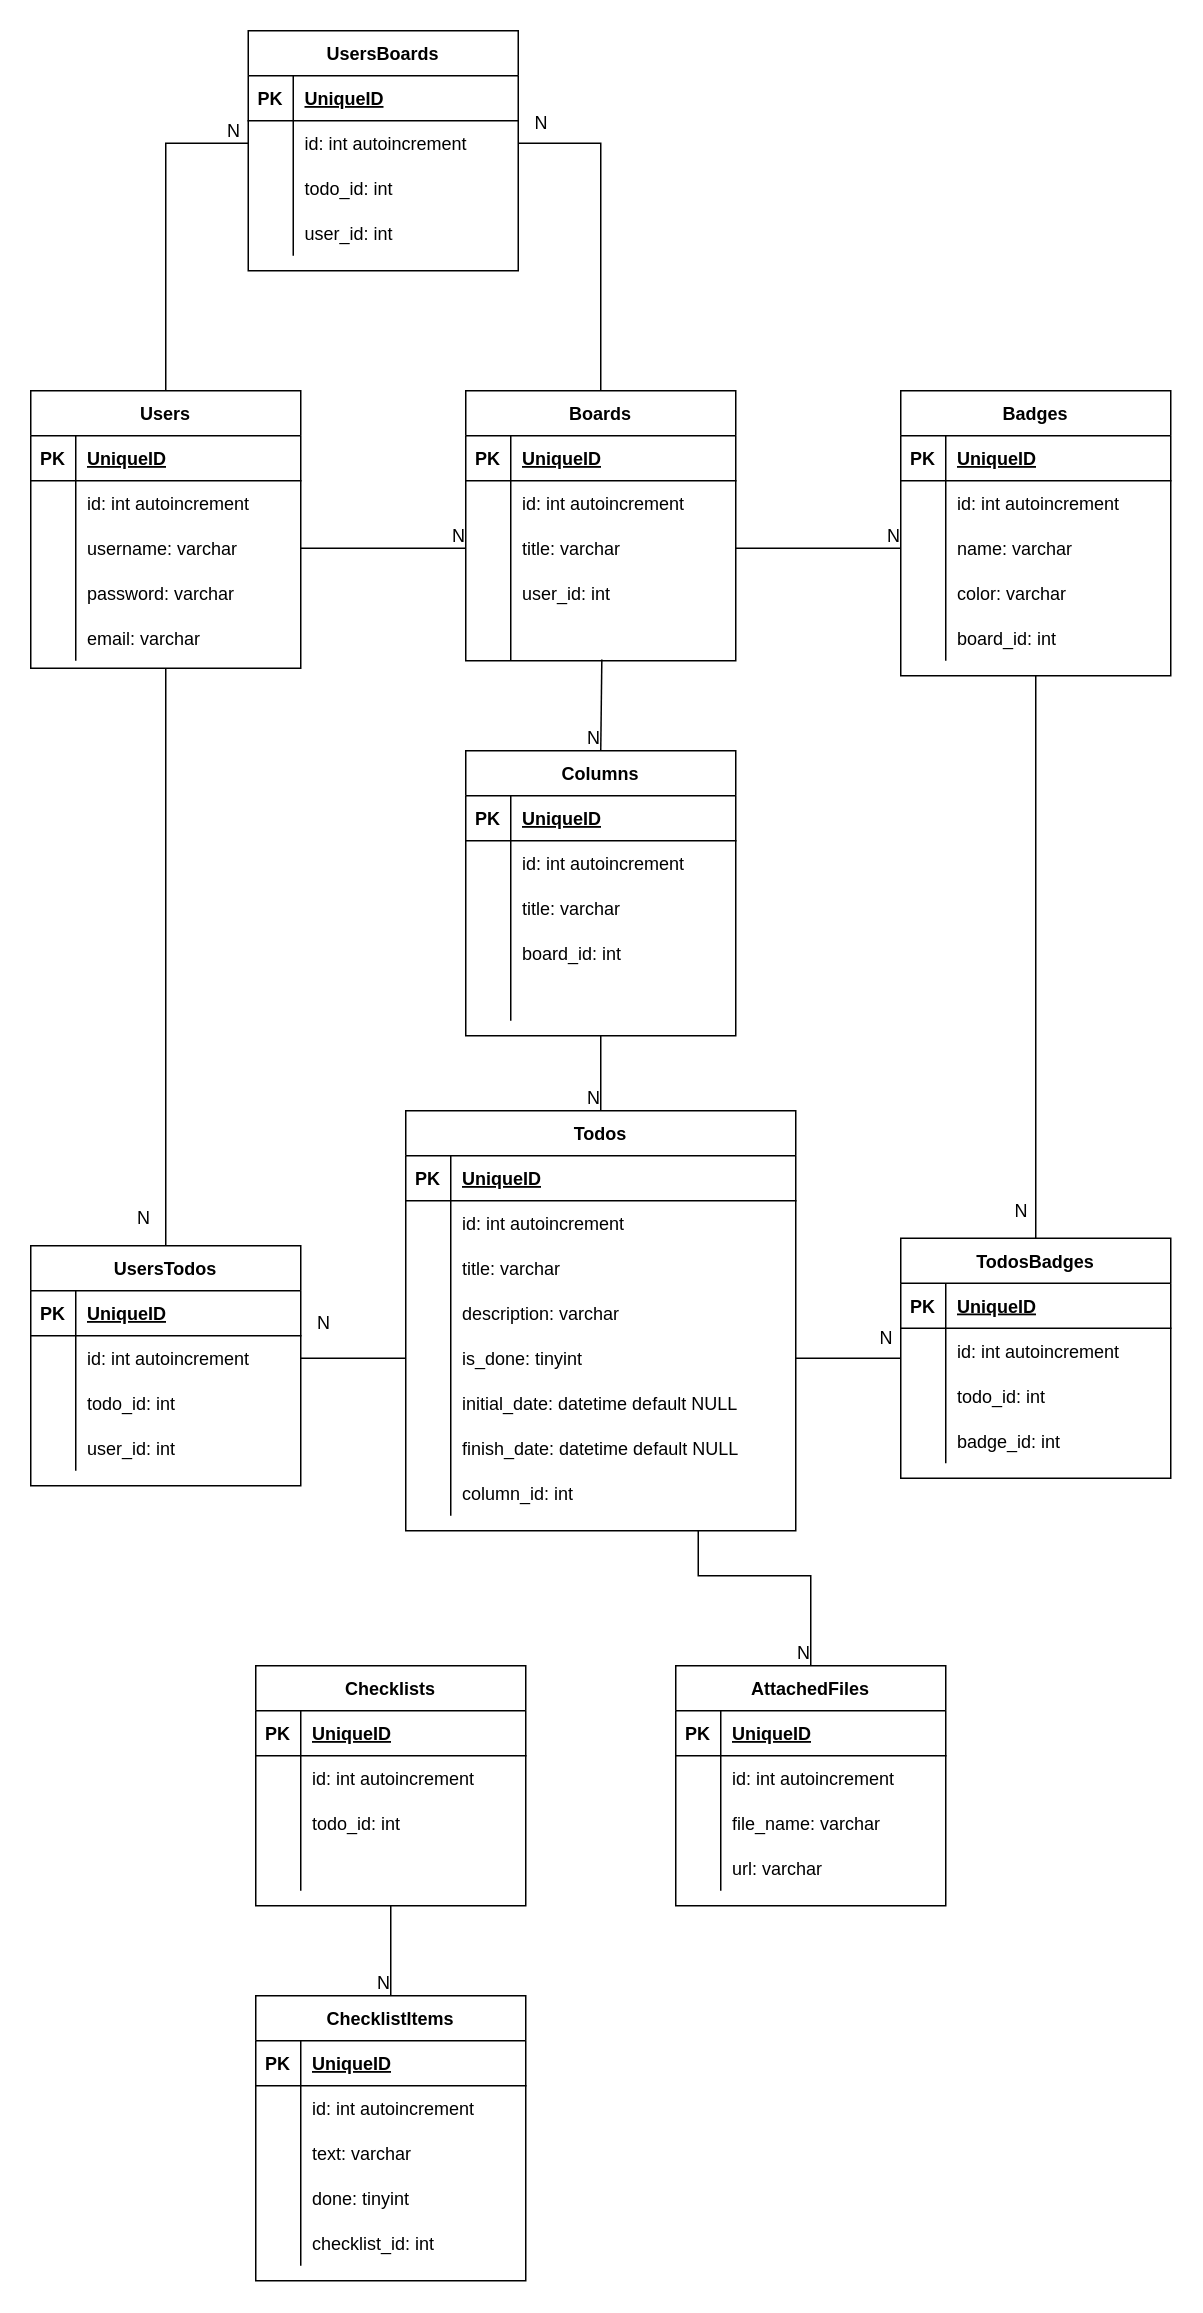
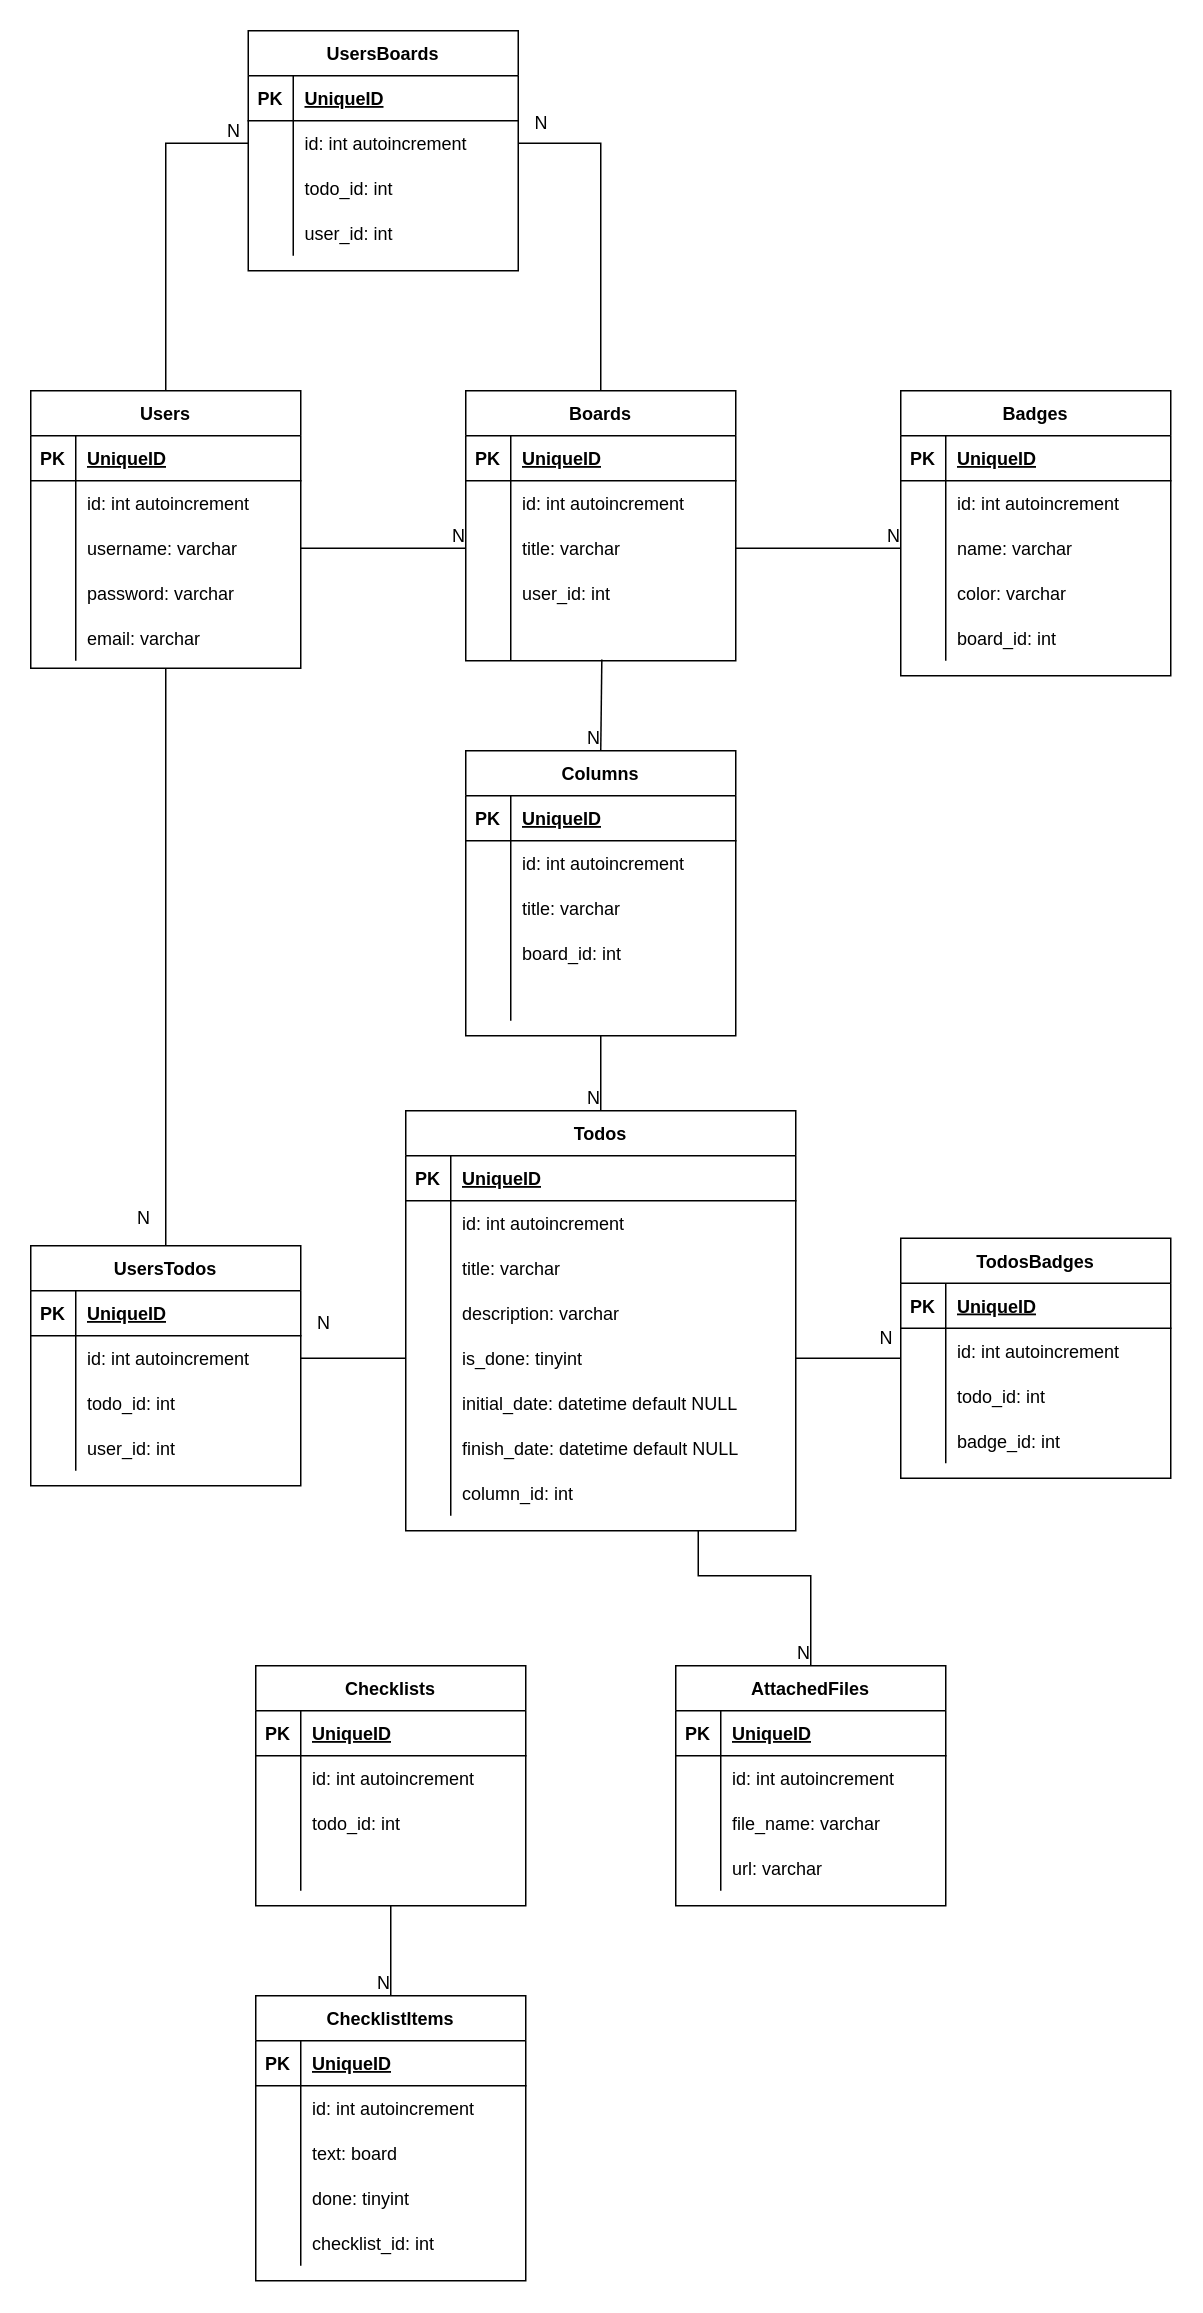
(1036, 958) -> none
(373, 2154) -> (363, 2154)
